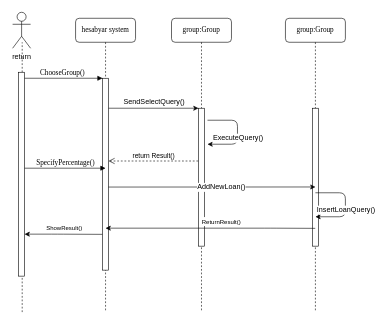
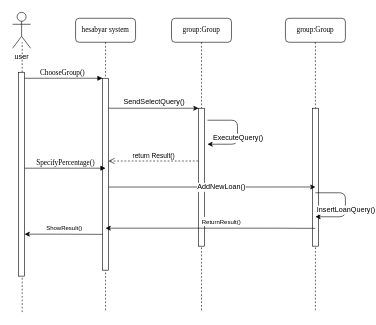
(22, 57) -> (22, 57)
